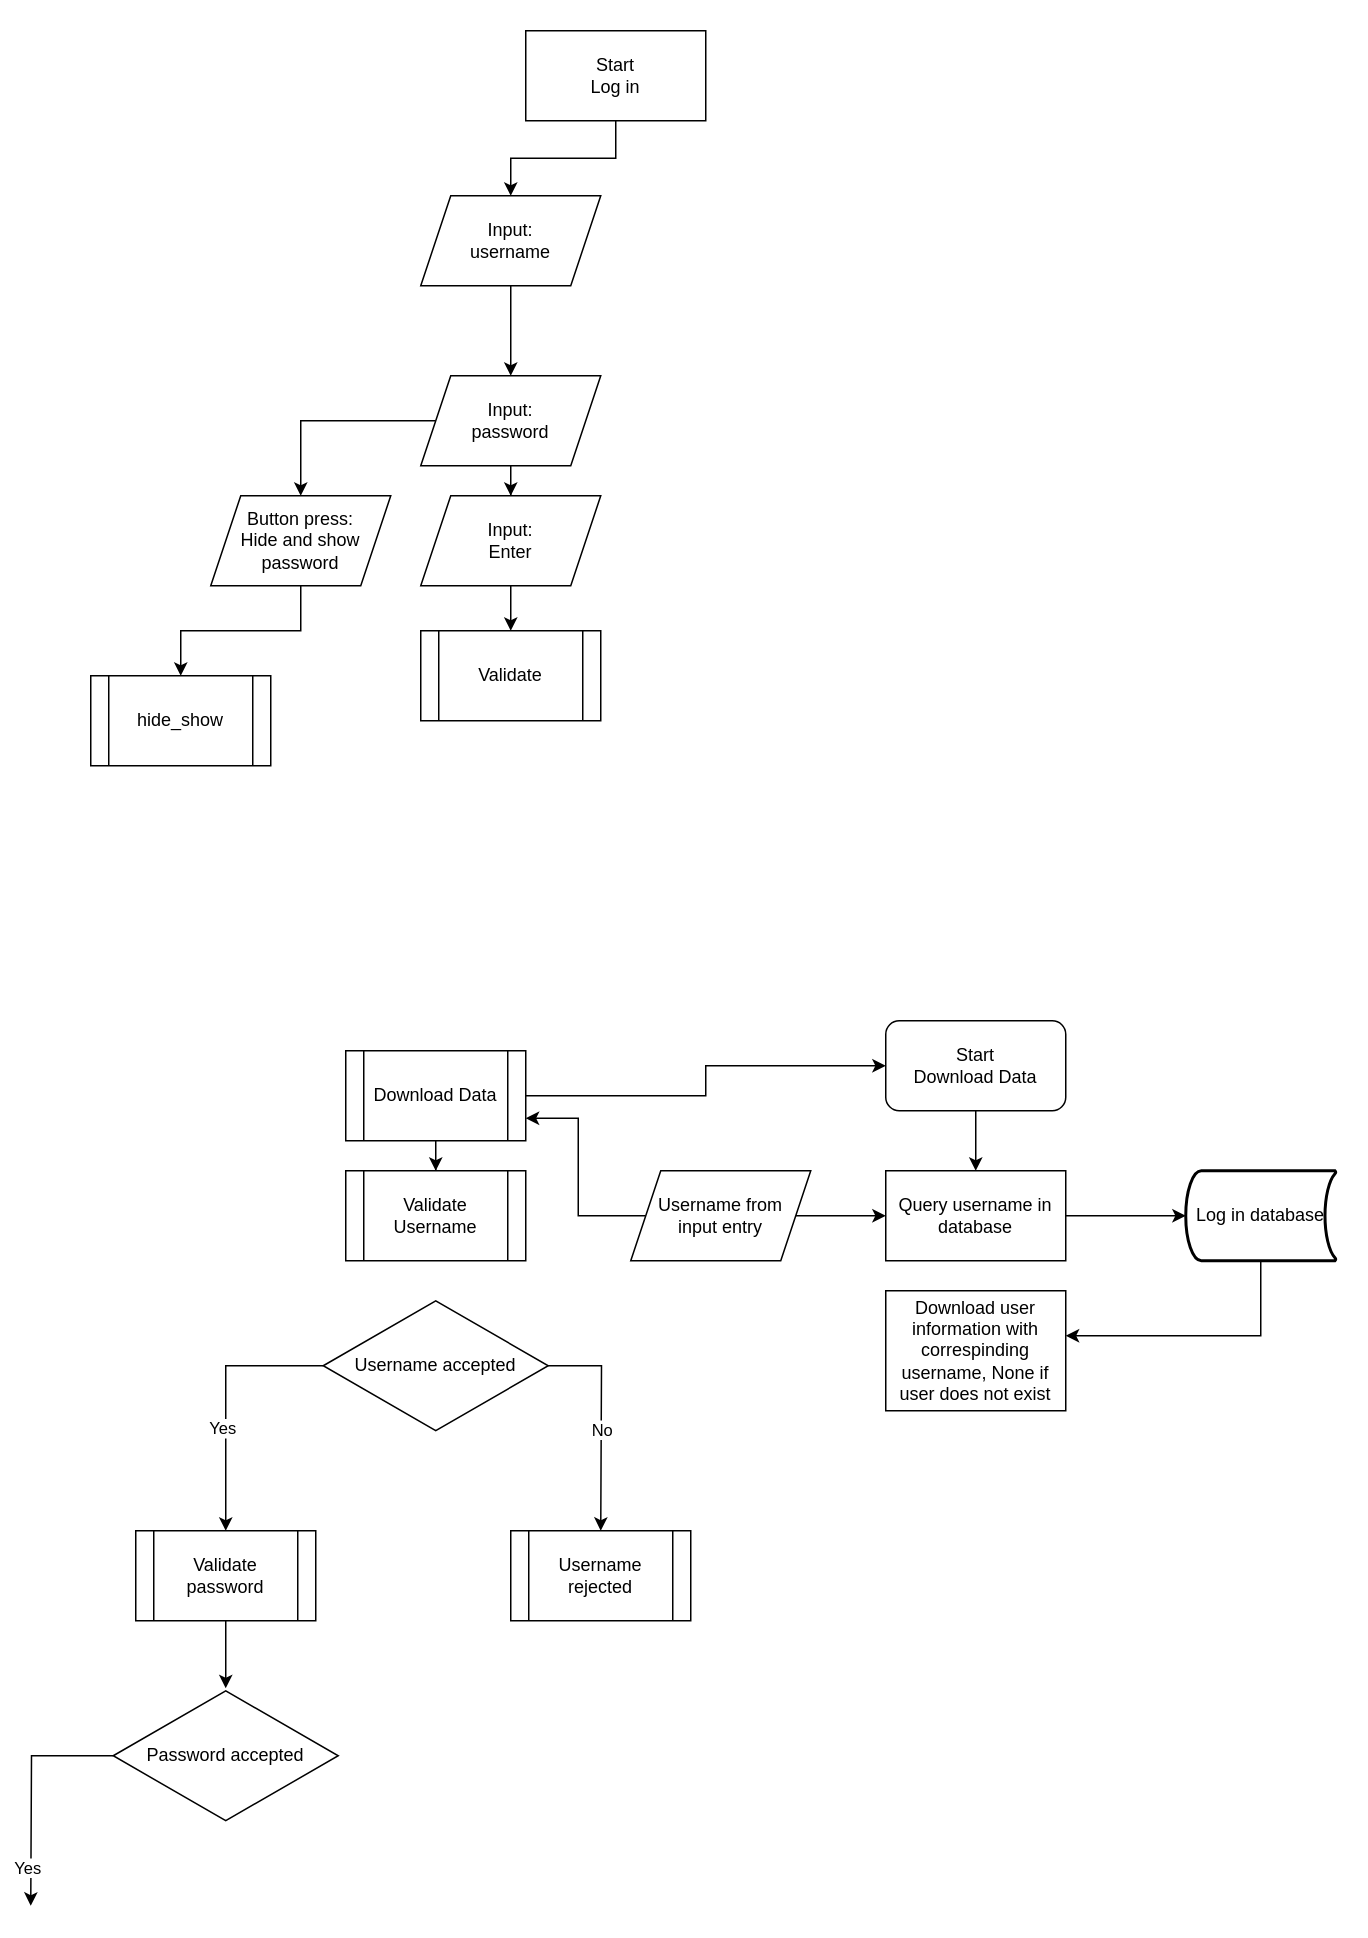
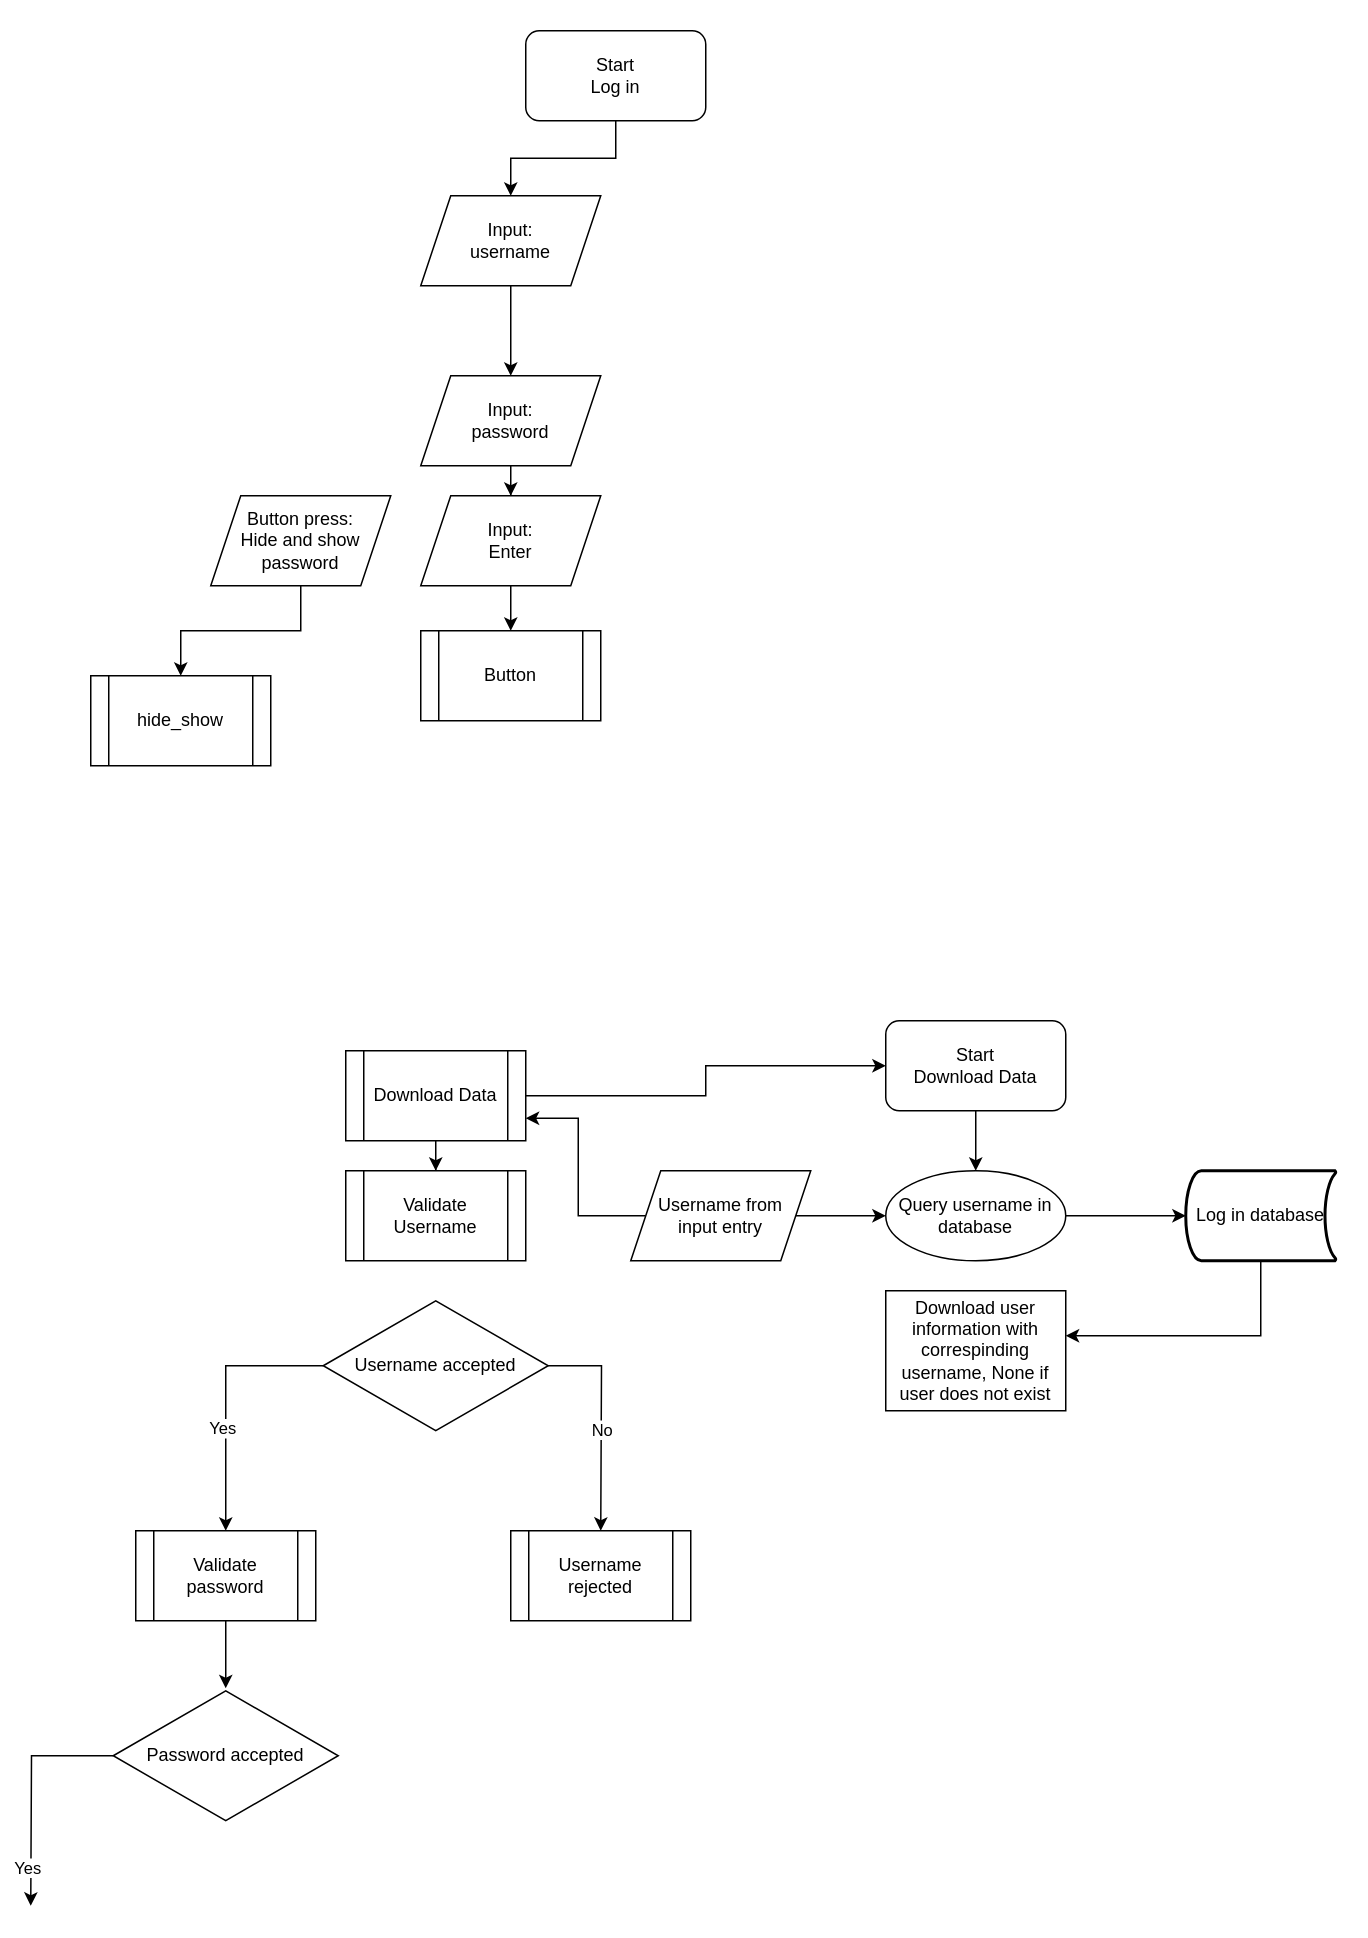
(616, 76) -> (616, 76)
(336, 421) -> none
(511, 676) -> (511, 676)
(976, 1216) -> (976, 1216)
